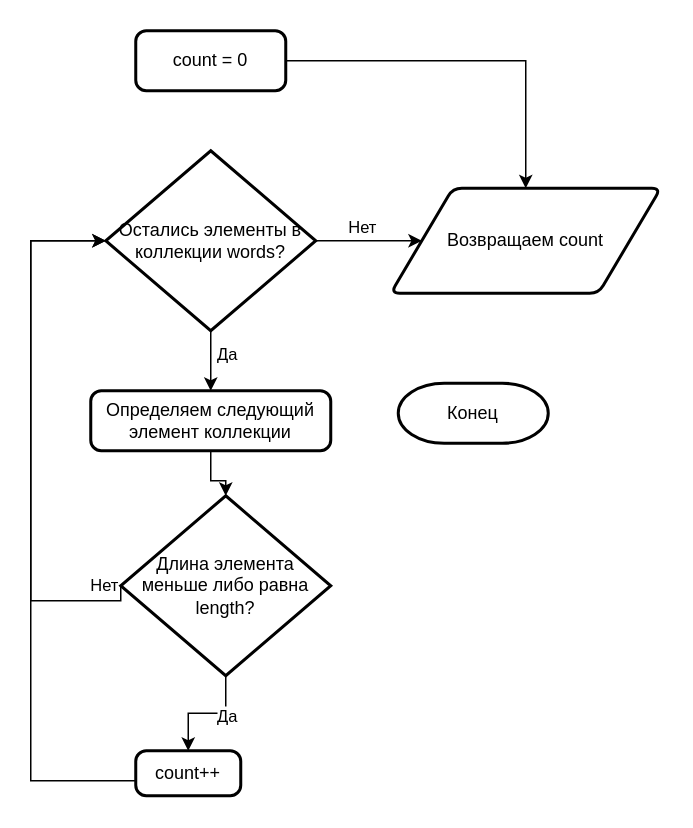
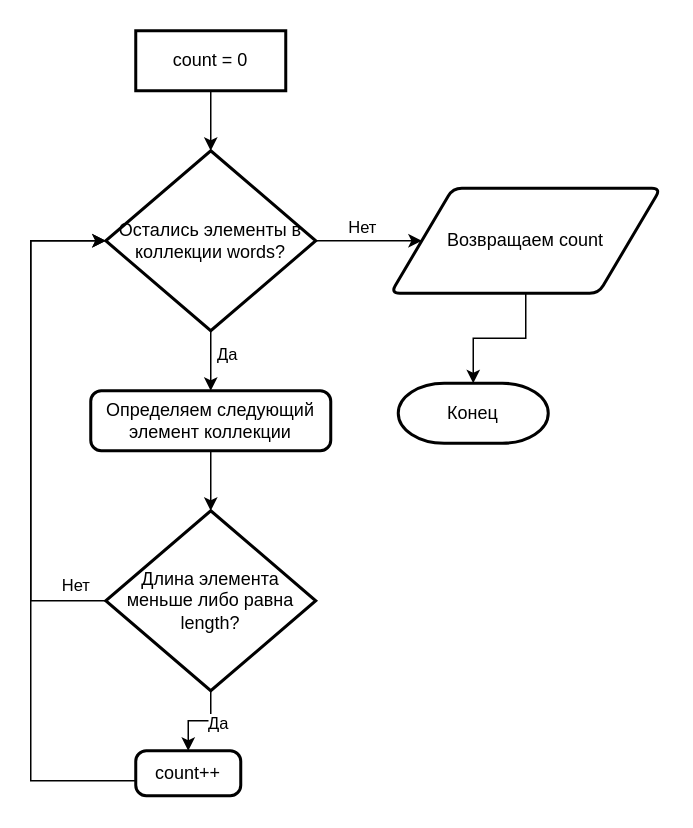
(211, 61) -> (211, 61)
(464, 61) -> (211, 116)
none -> (505, 338)
(226, 586) -> (211, 601)
